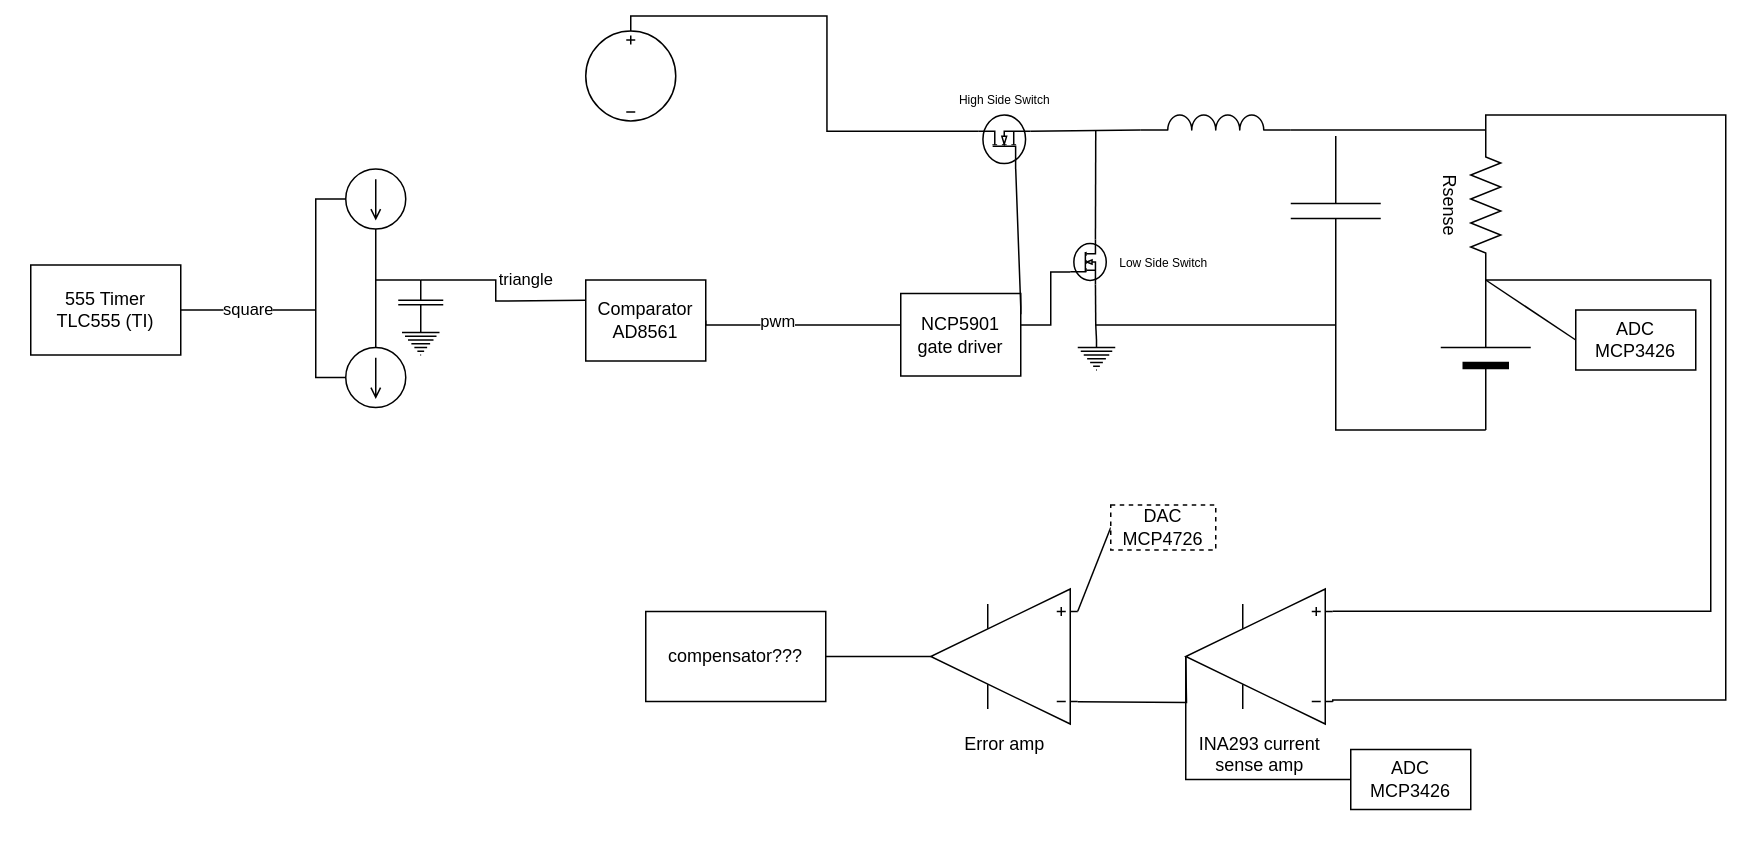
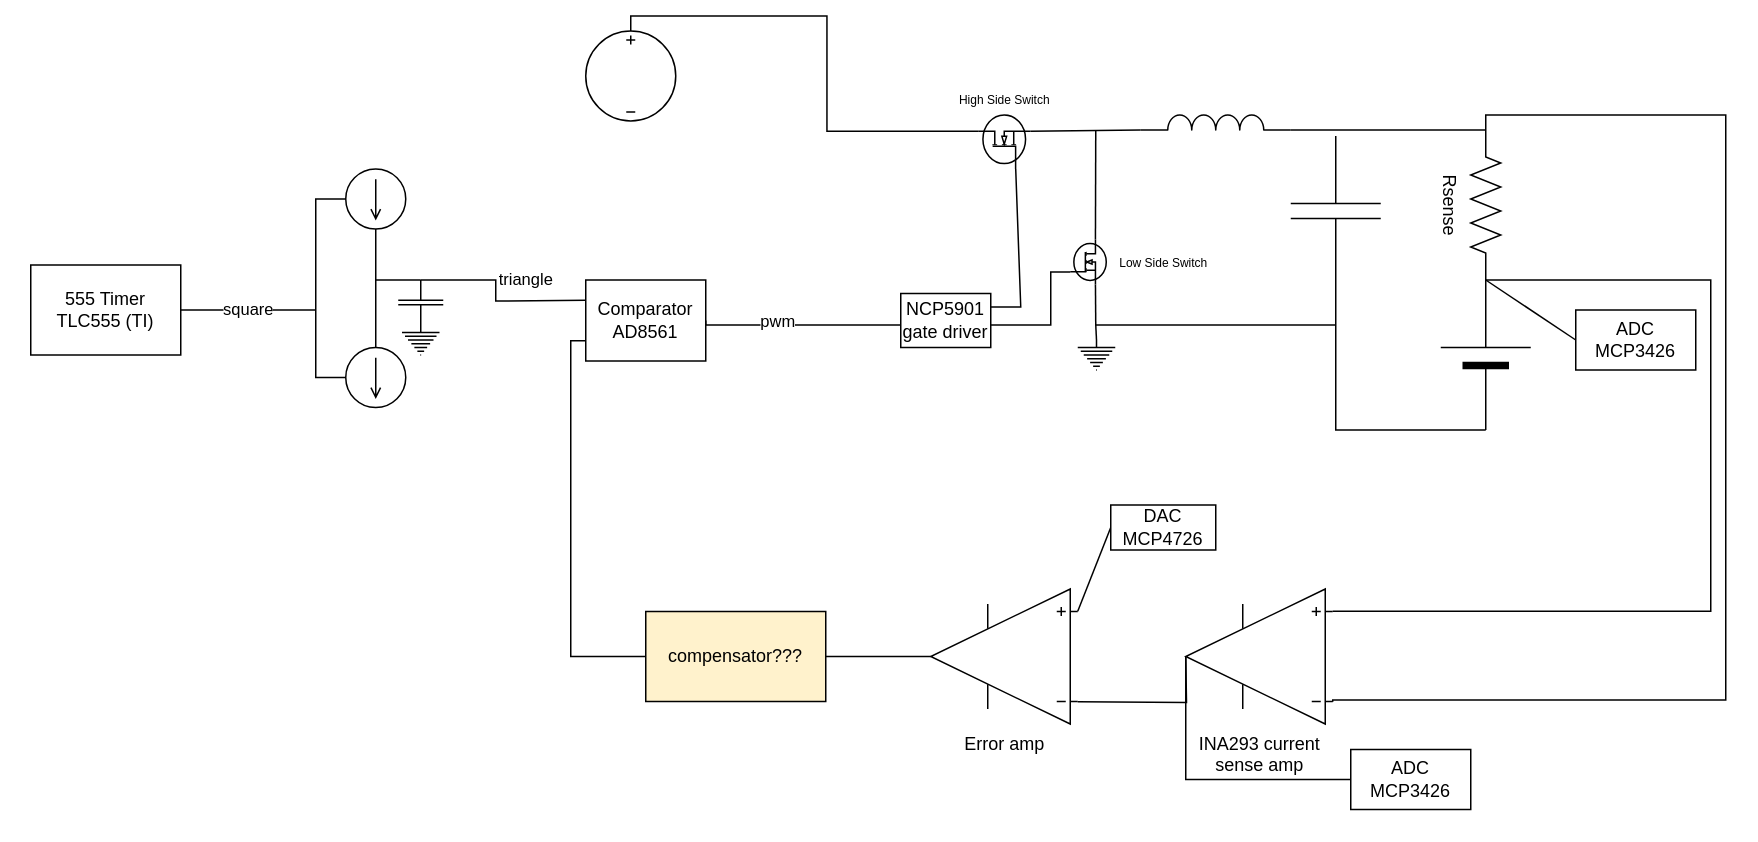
(961, 335) -> (946, 320)
(1163, 527) -> (1163, 527)
none -> (571, 529)
(736, 656) -> (736, 656)
